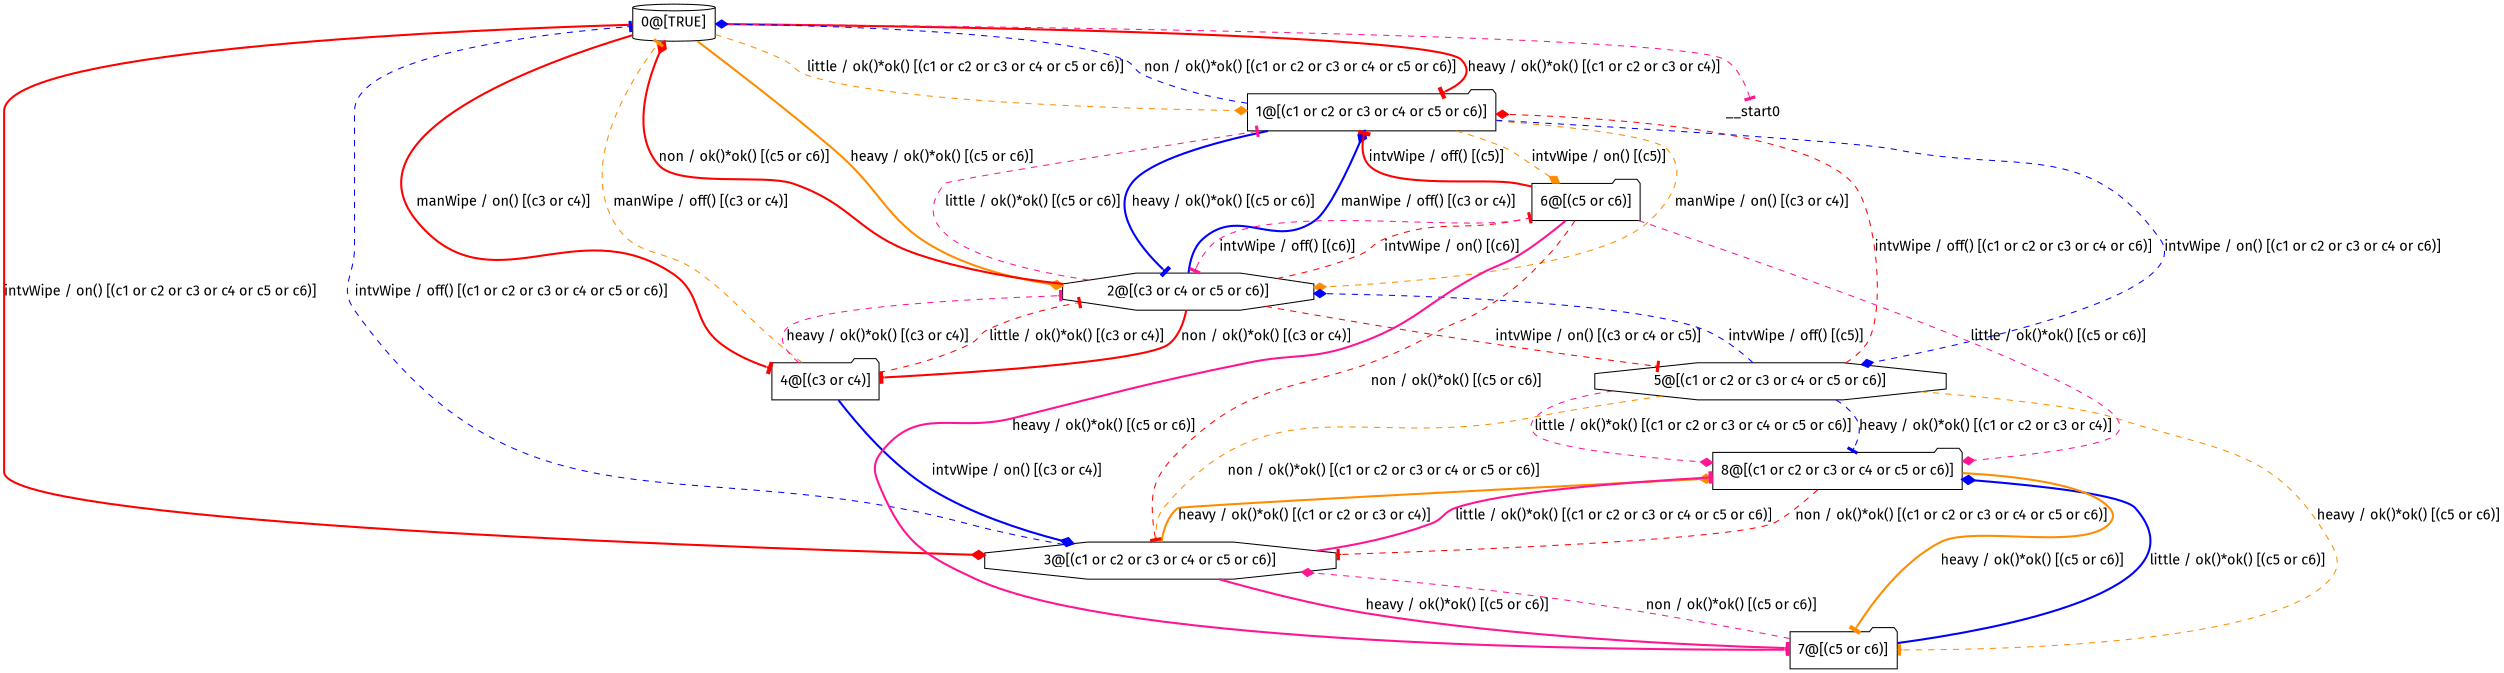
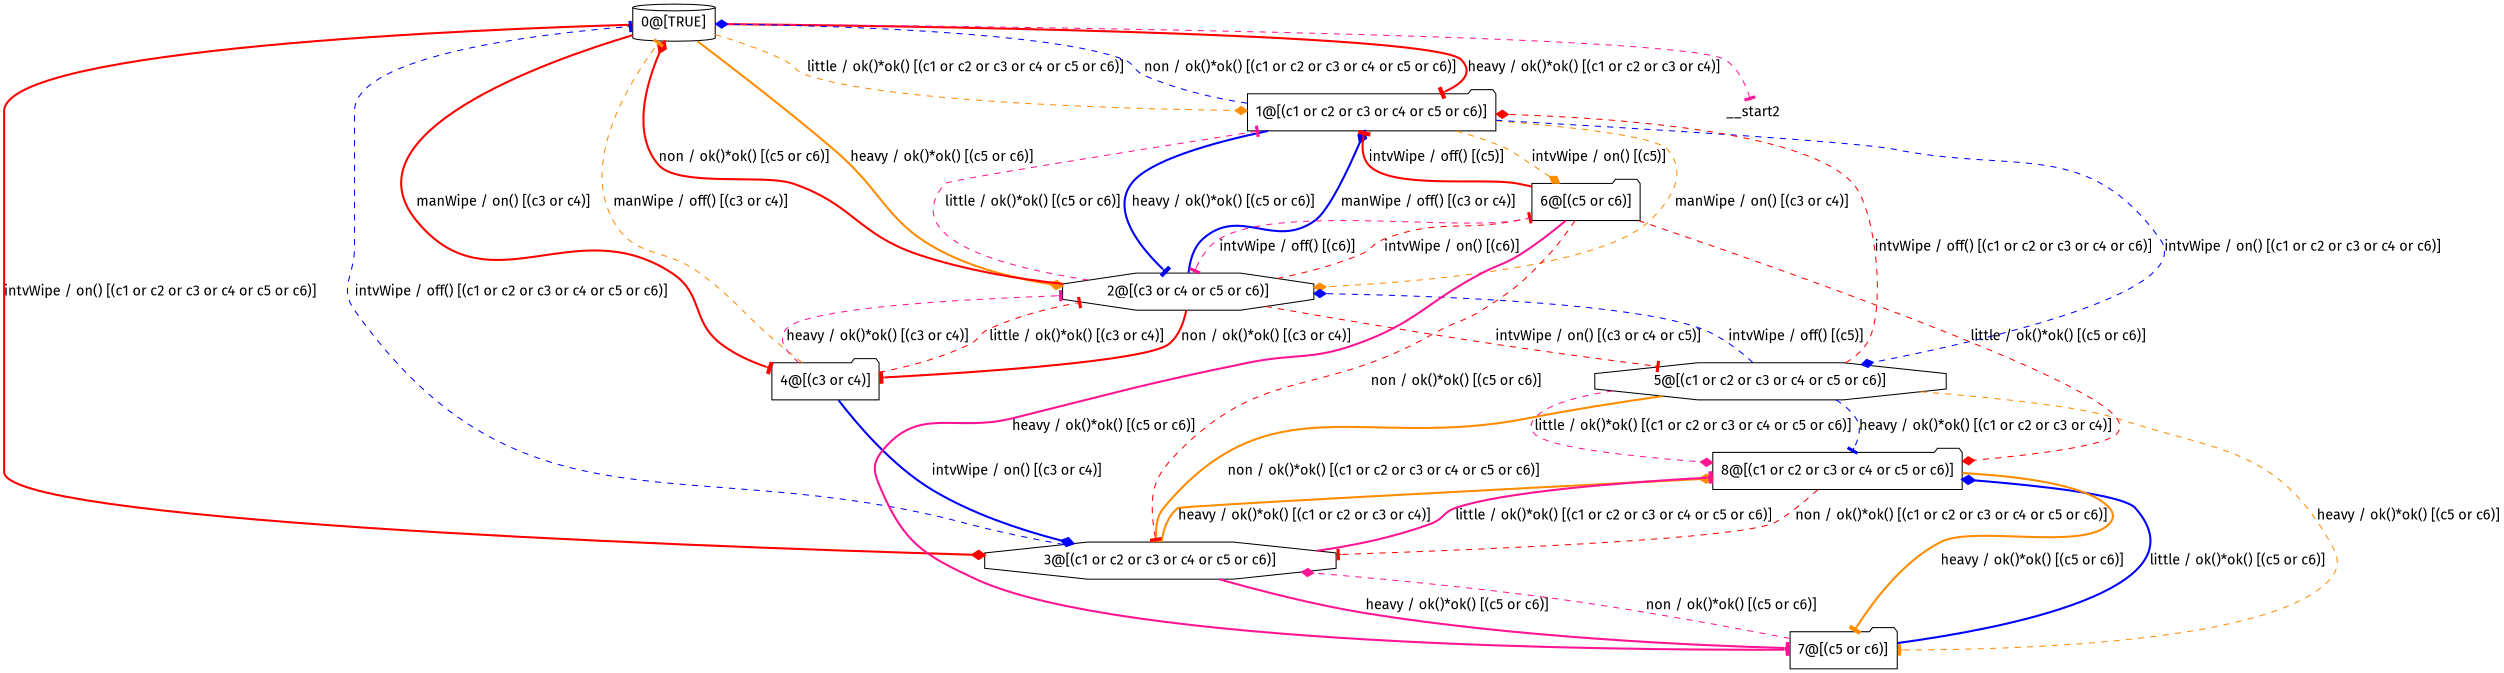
(1753, 112) -> (1753, 112)
(1958, 337) -> (1958, 337)
(1386, 427) -> (1386, 427)
